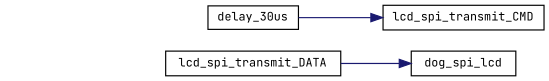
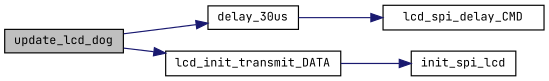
(464, 18) -> (464, 18)
none -> (64, 41)
(253, 63) -> (253, 63)
(464, 63) -> (464, 63)
